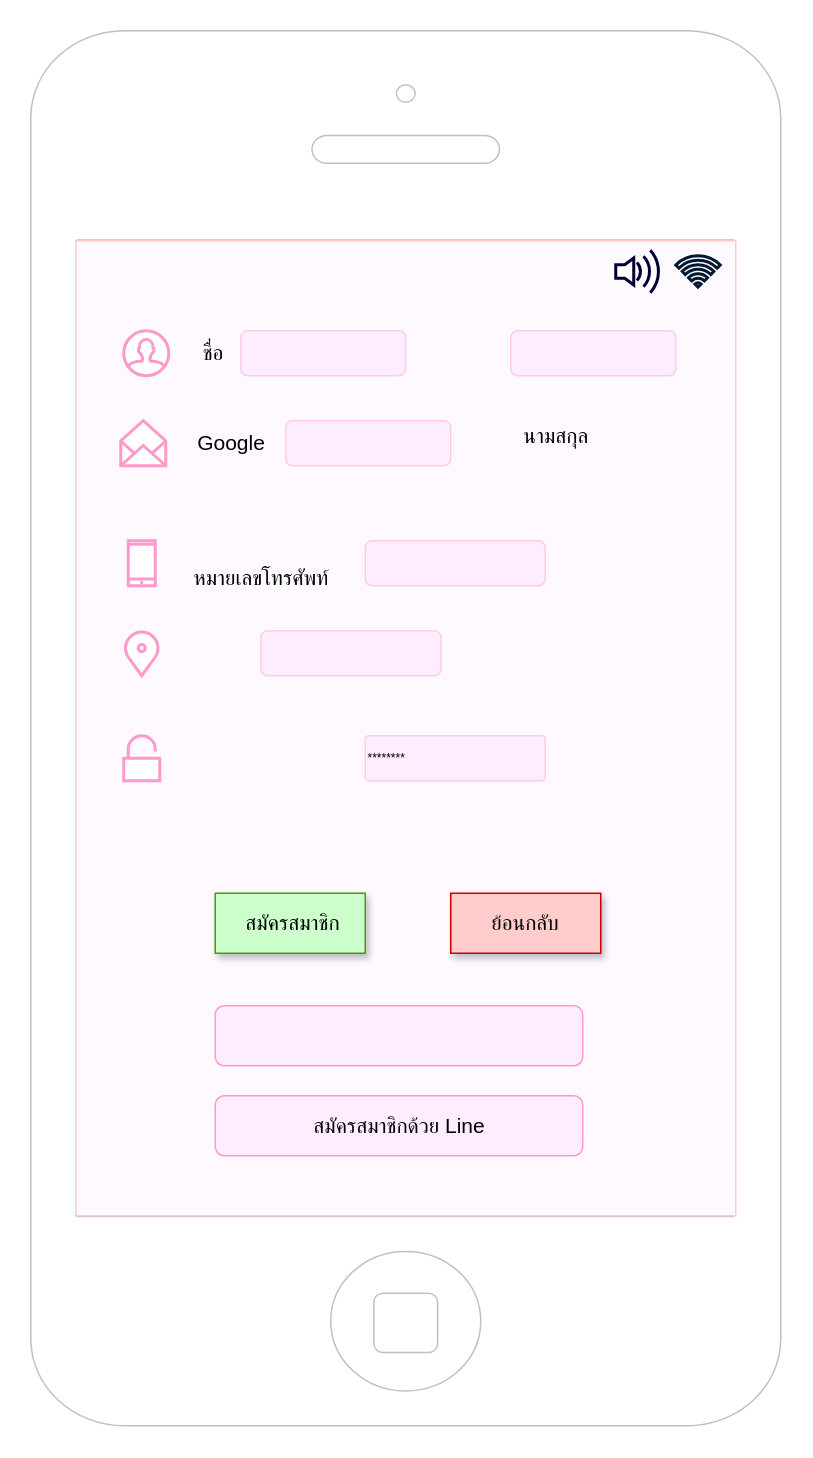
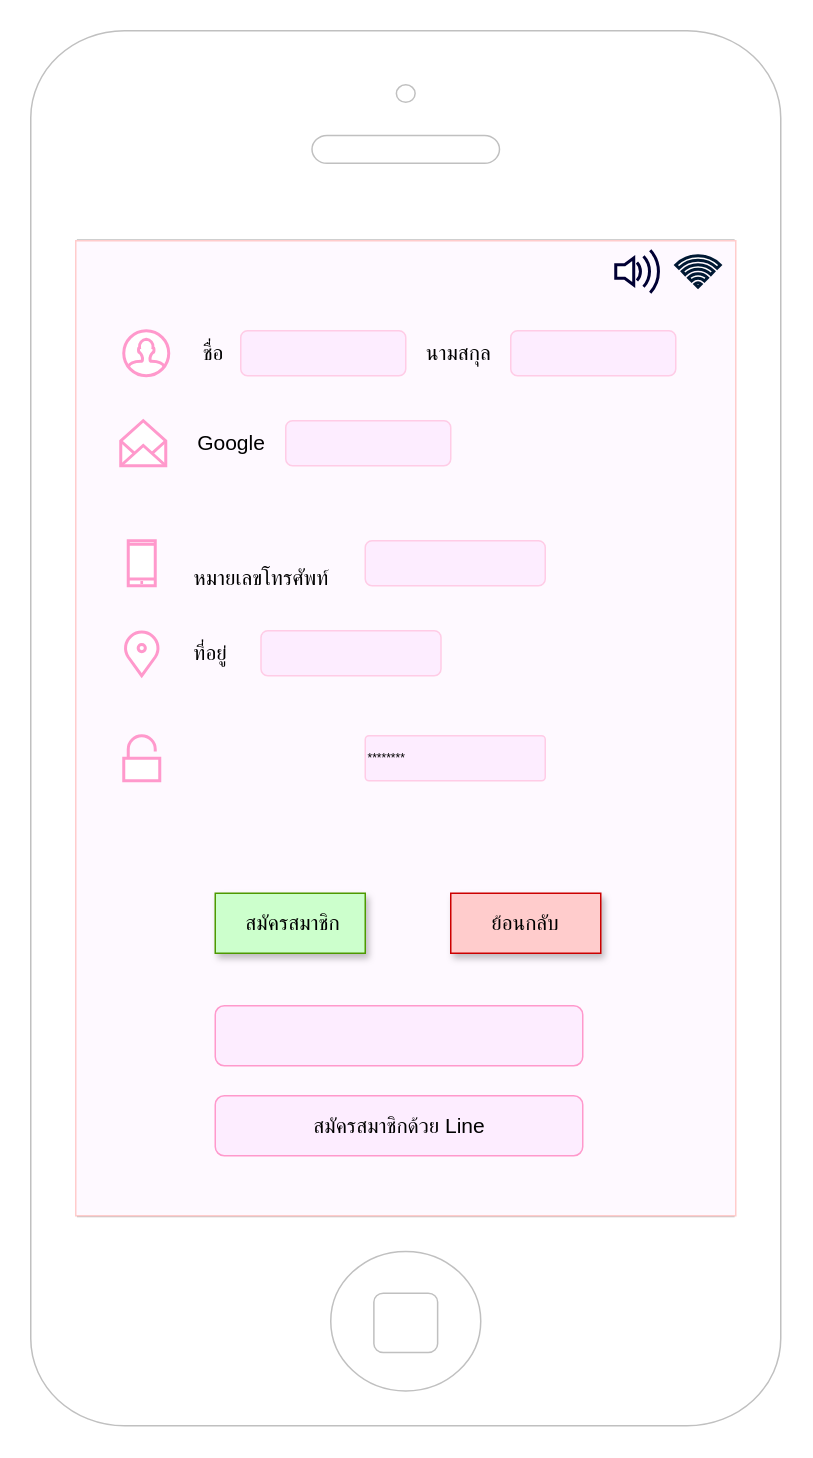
(556, 436) -> (458, 353)
none -> (211, 653)
